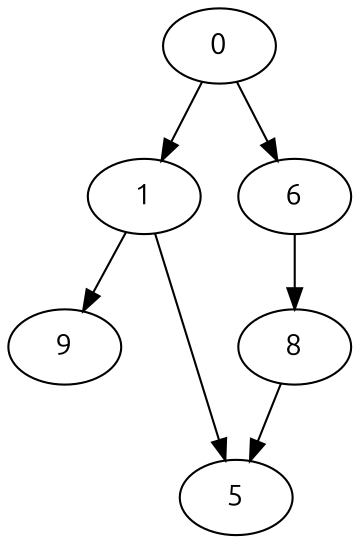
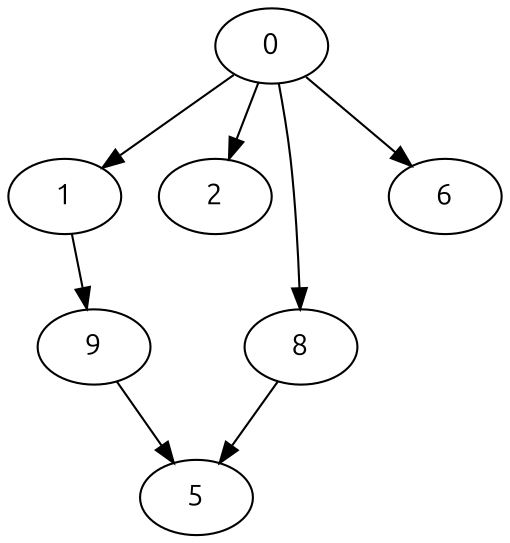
none -> (215, 196)
(295, 261) -> (293, 185)
(187, 337) -> (139, 413)
